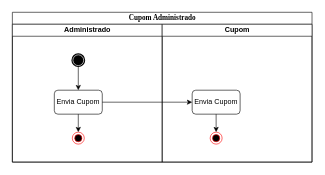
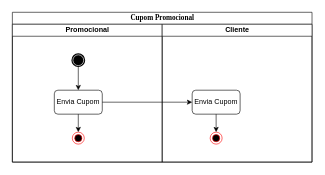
(163, 18) -> (163, 18)
(88, 30) -> (88, 30)
(238, 30) -> (238, 30)
